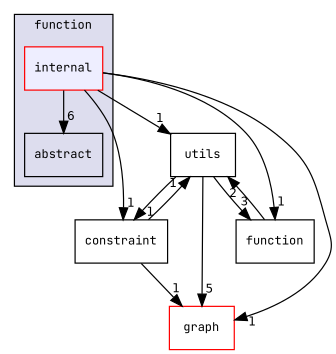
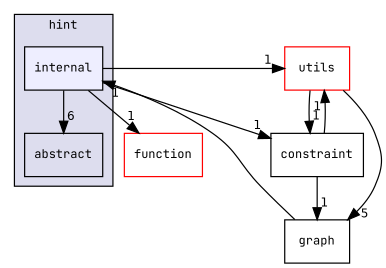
(64, 26) -> (64, 26)
(64, 68) -> (64, 68)
(297, 154) -> (216, 136)
(203, 155) -> (317, 68)
(228, 194) -> none
(251, 203) -> none
(275, 241) -> (163, 155)
(202, 328) -> (317, 241)
